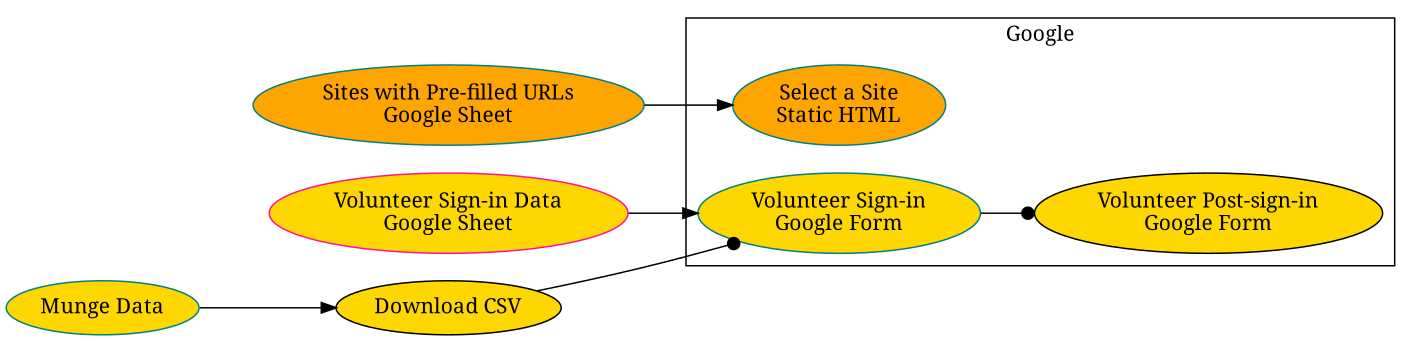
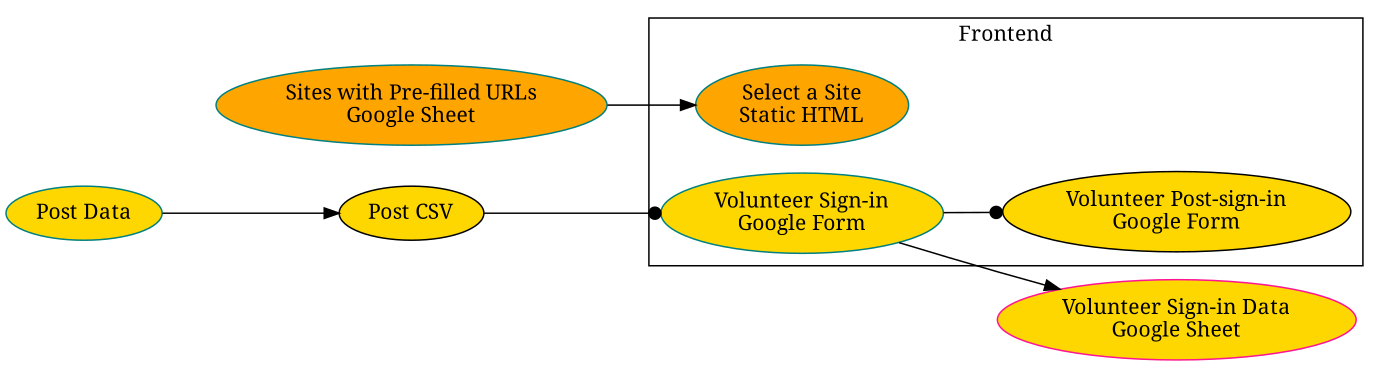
(1040, 35) -> (1006, 35)
(656, 213) -> (943, 256)
(103, 308) -> (84, 213)
(449, 308) -> (412, 213)
